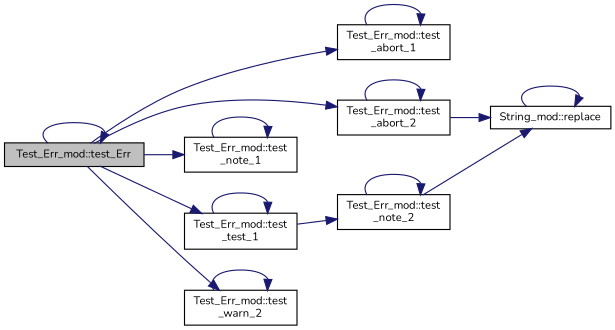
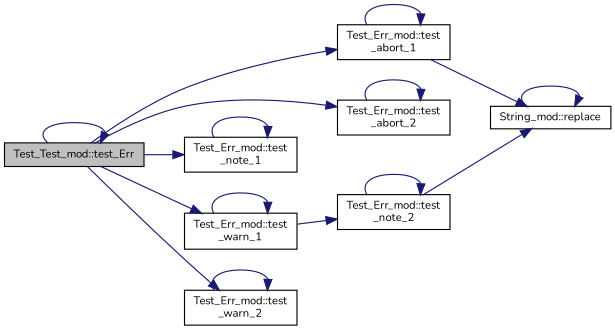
(465, 118) -> (473, 80)
(74, 155) -> (74, 155)
(241, 231) -> (241, 231)
